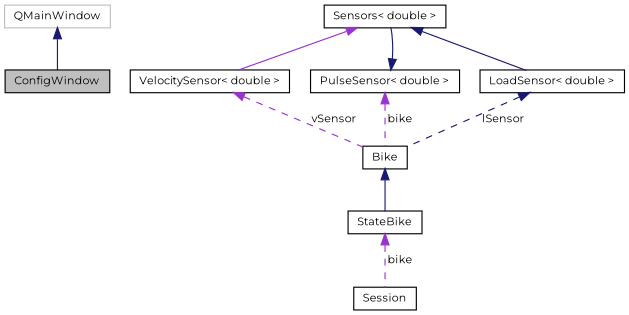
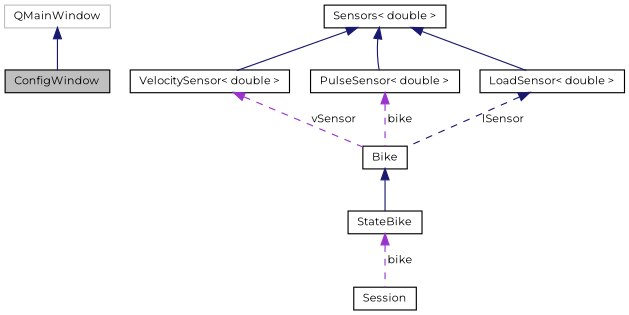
(393, 43) -> (377, 55)
(292, 51) -> (292, 51)
